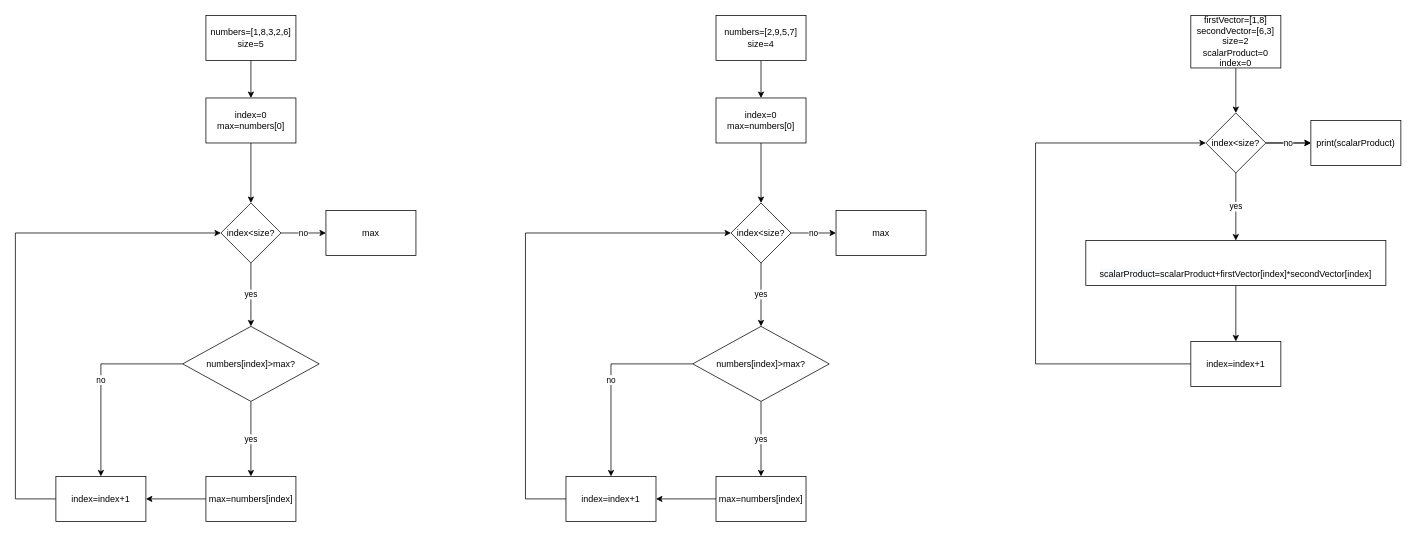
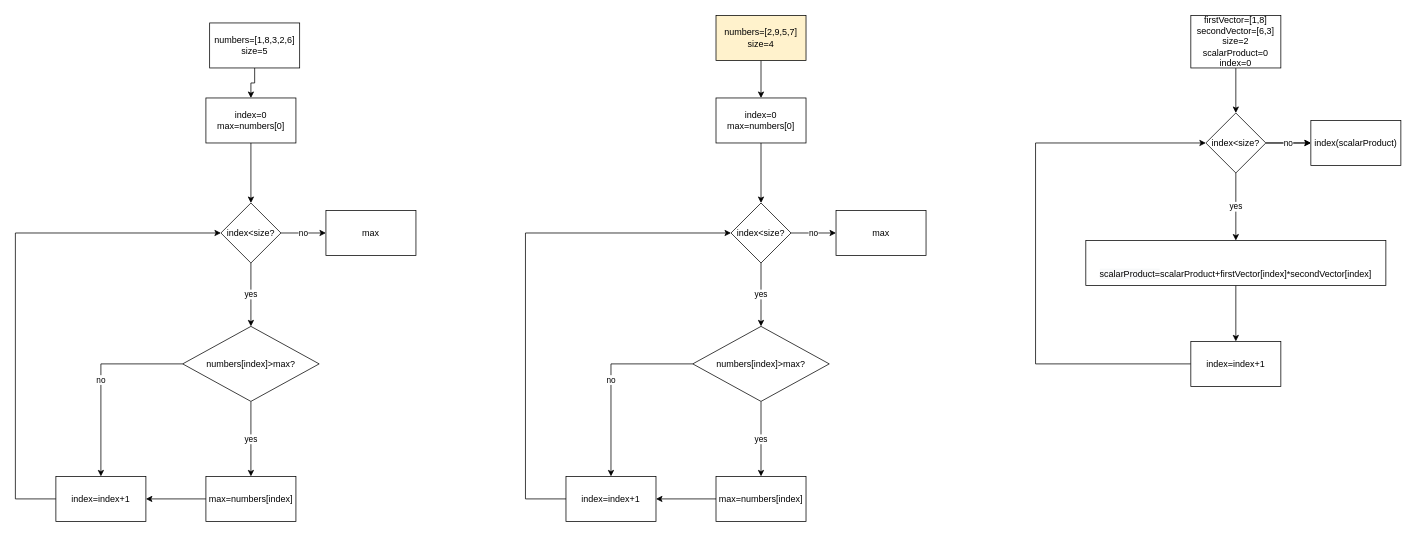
(251, 38) -> (255, 45)
(761, 38) -> (761, 38)
(1356, 143) -> (1356, 143)
